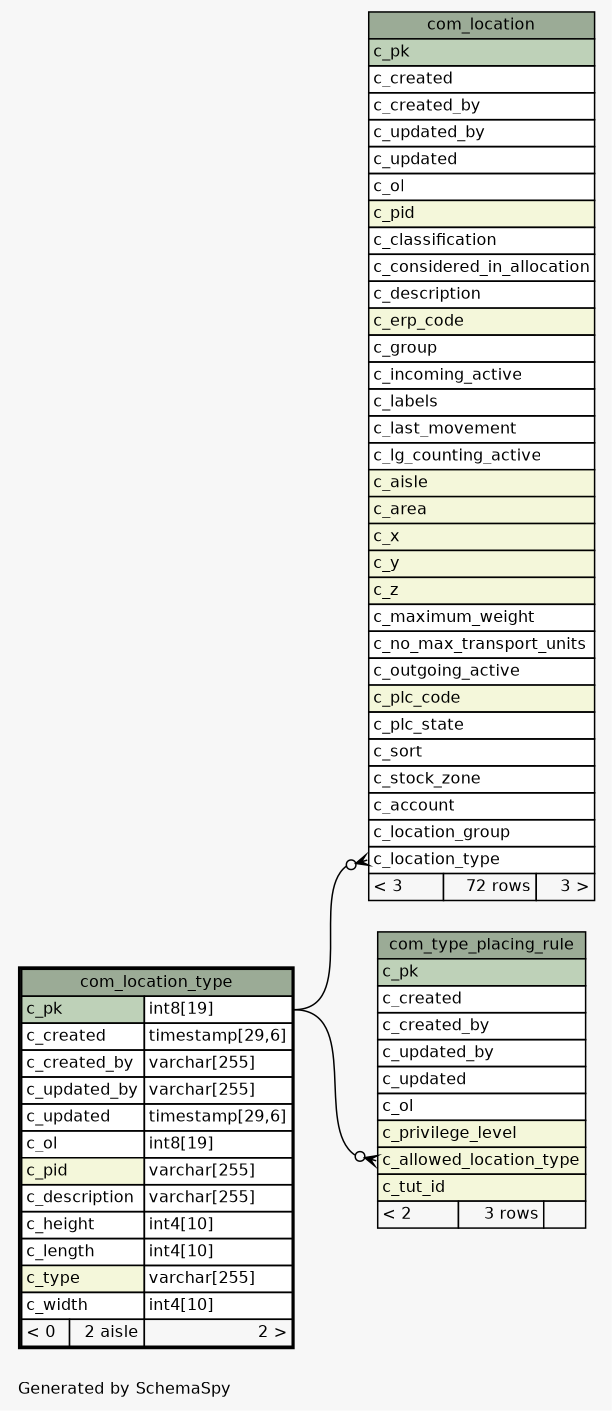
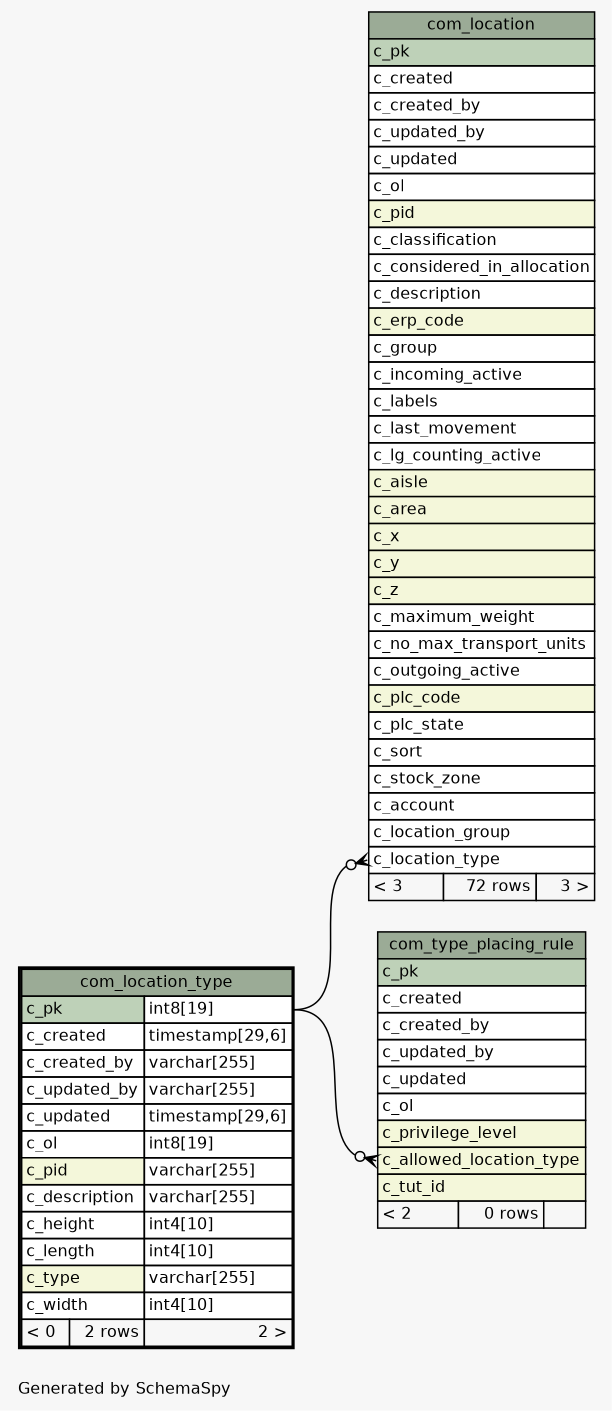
(512, 1214) -> (512, 1214)
(112, 1332) -> (112, 1332)
